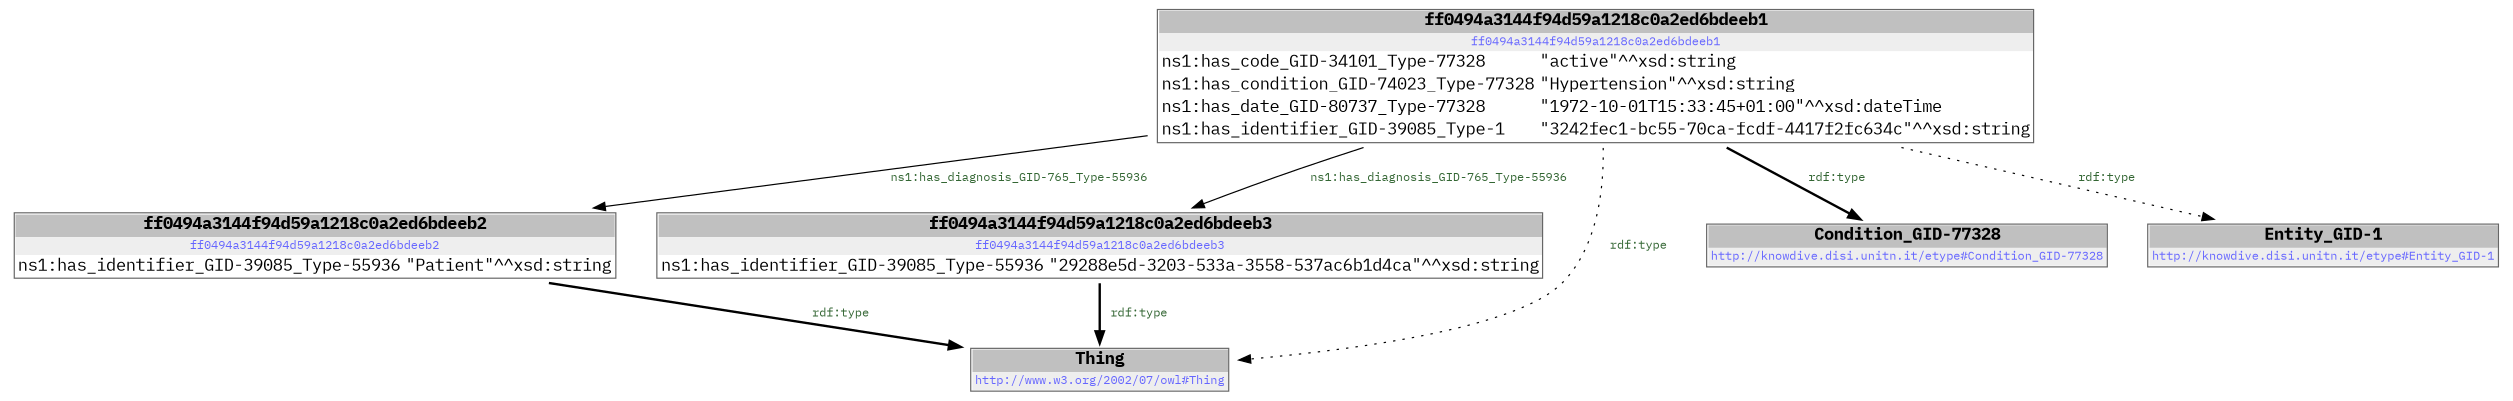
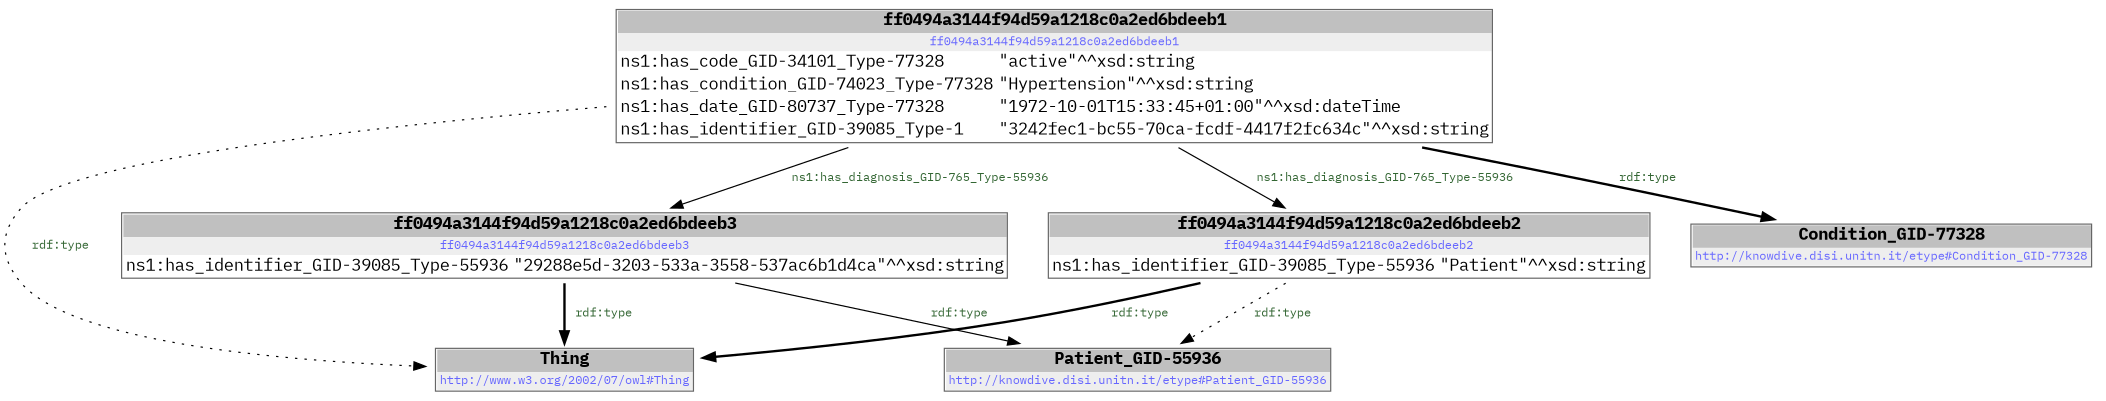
(2323, 246) -> none
none -> (1138, 370)
